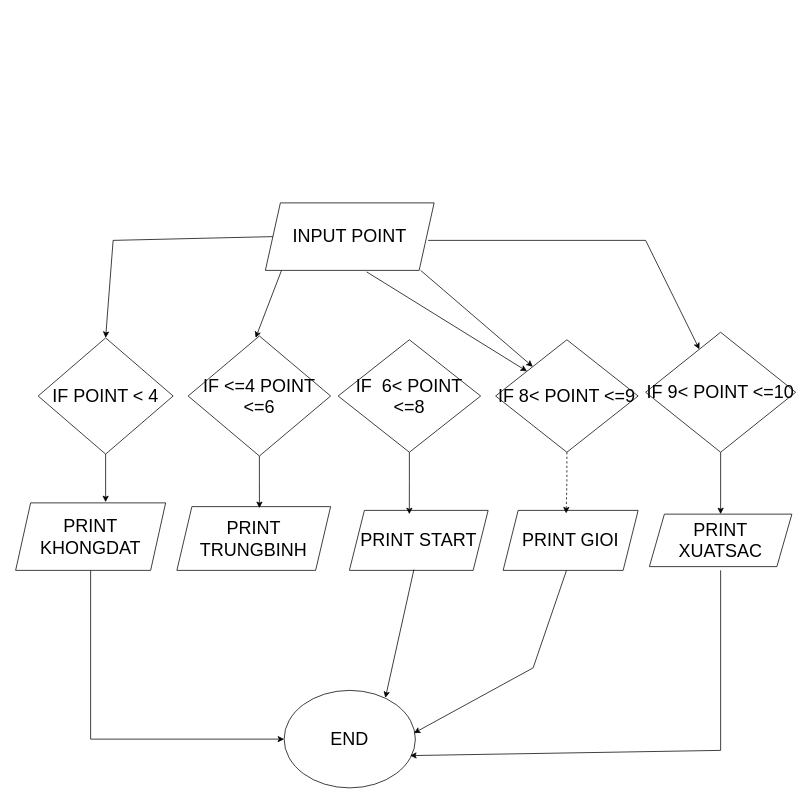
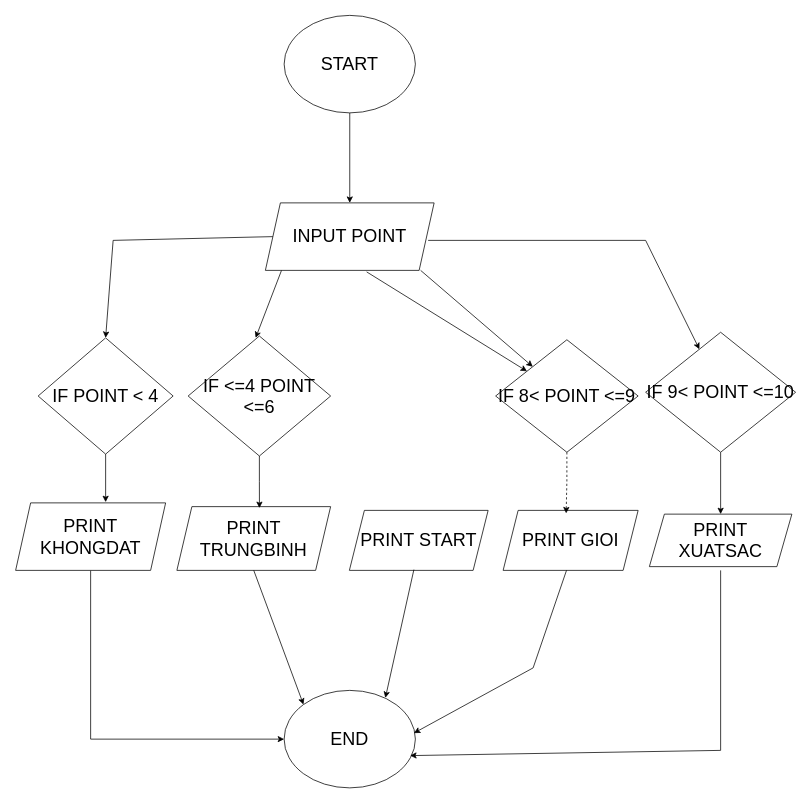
none -> (350, 64)
none -> (350, 155)
(409, 396) -> none
(409, 480) -> none
none -> (278, 635)
